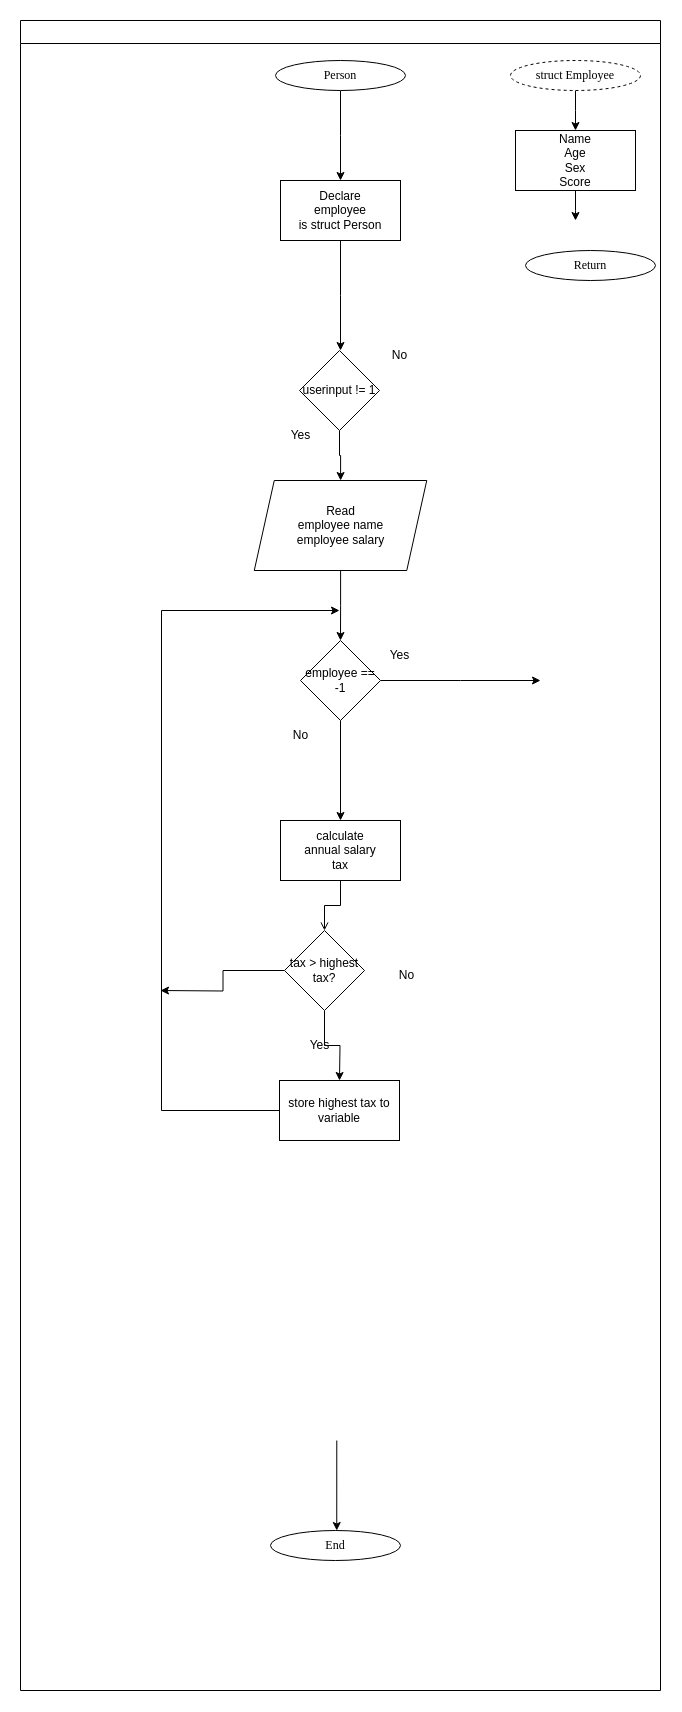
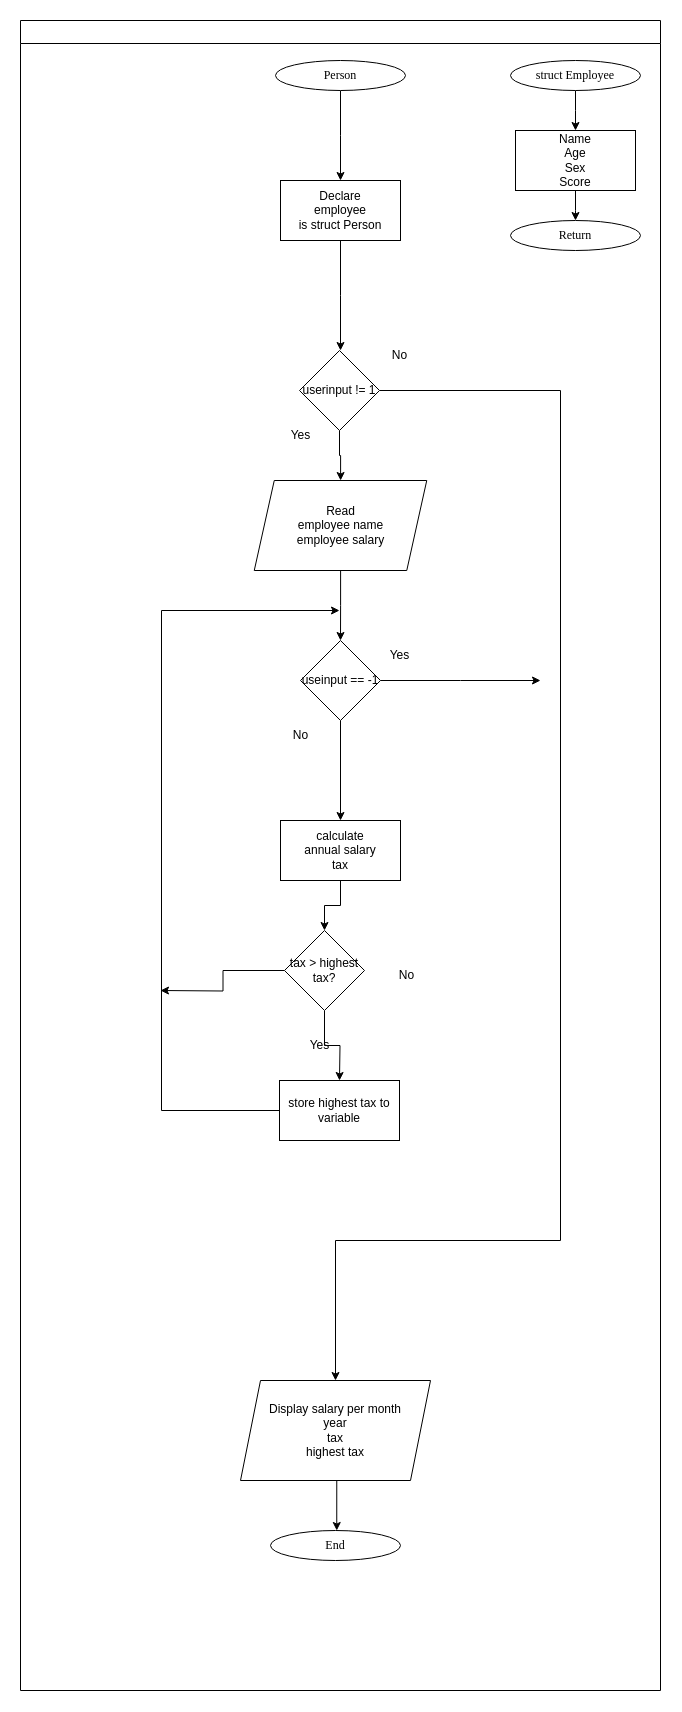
(576, 76) -> (576, 76)
(591, 266) -> (576, 236)
(341, 681) -> (341, 681)
none -> (561, 904)
(325, 924) -> (325, 922)
none -> (336, 1431)
